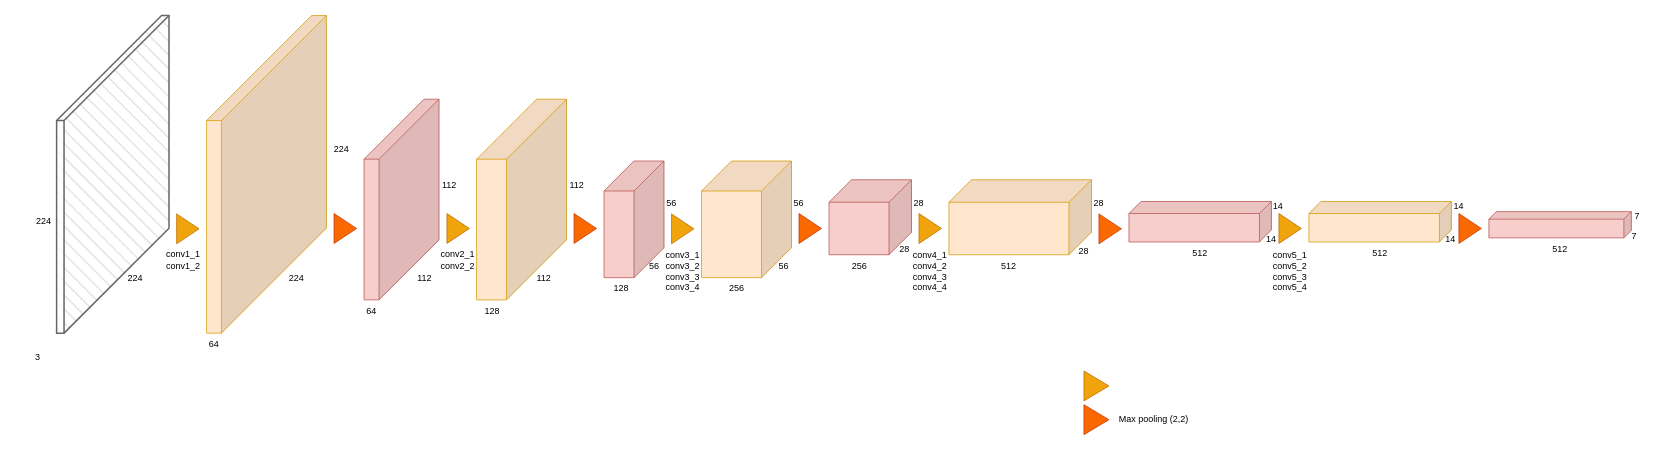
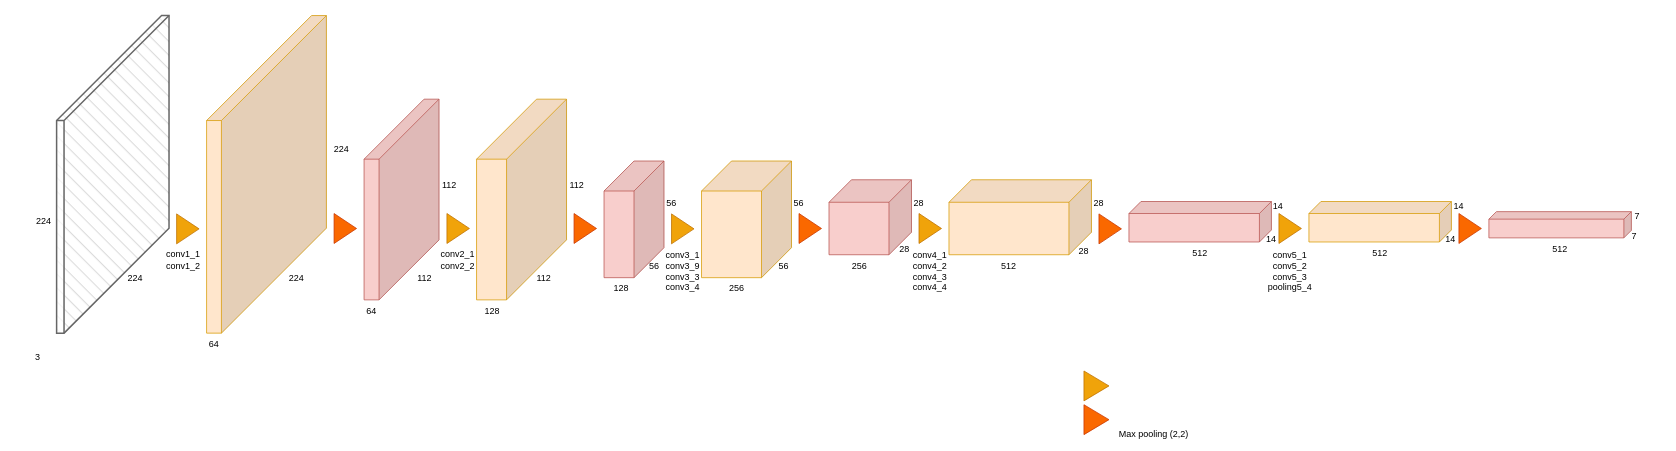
(683, 271) -> (683, 271)
(1290, 271) -> (1290, 271)
(1155, 419) -> (1155, 434)
